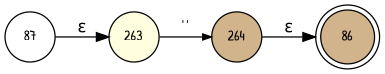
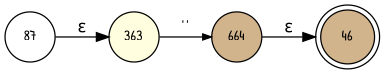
(134, 37) -> (134, 37)
(237, 37) -> (237, 37)
(348, 37) -> (348, 37)
